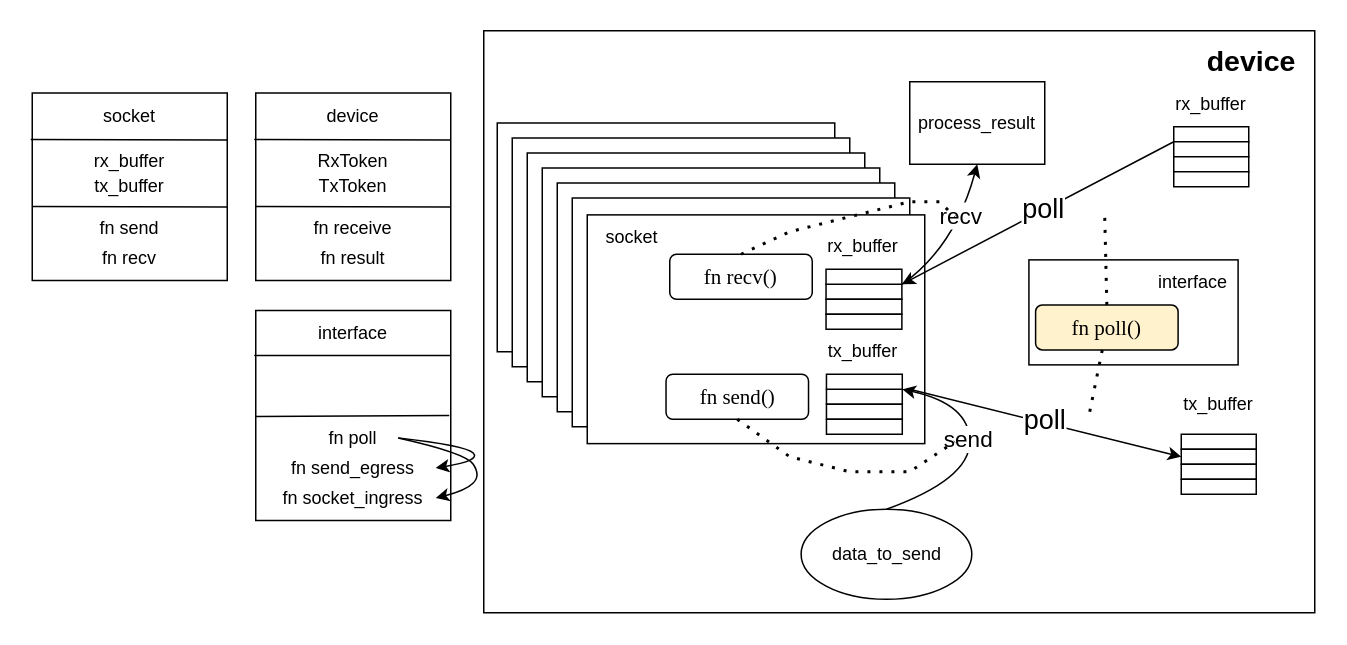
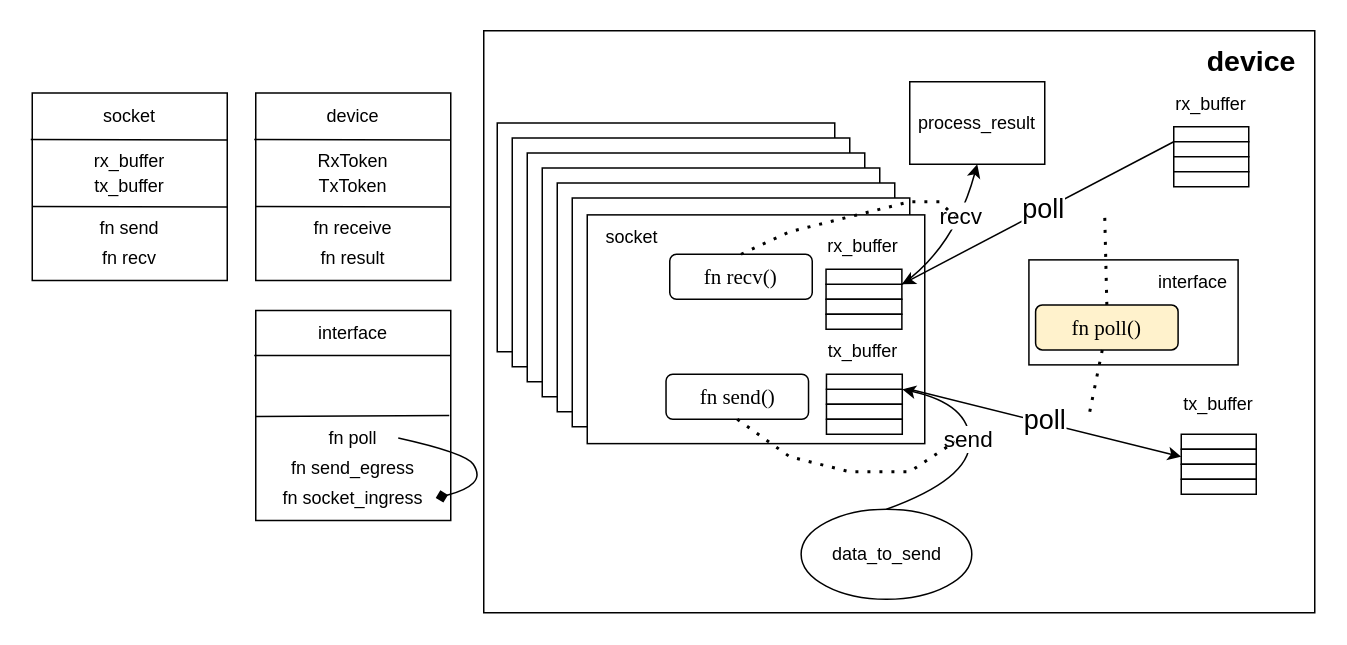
(460, 448) -> none
(447, 495) -> (448, 495)
